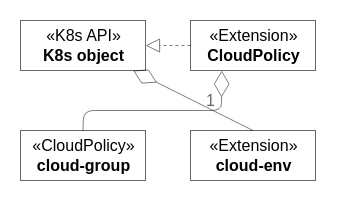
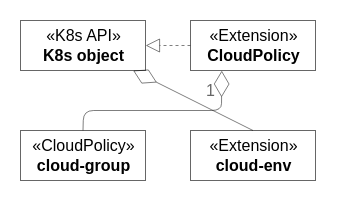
(211, 101) -> (211, 91)
